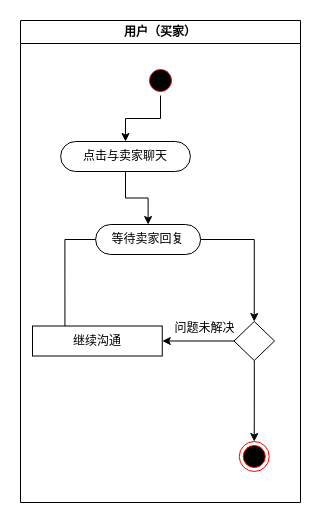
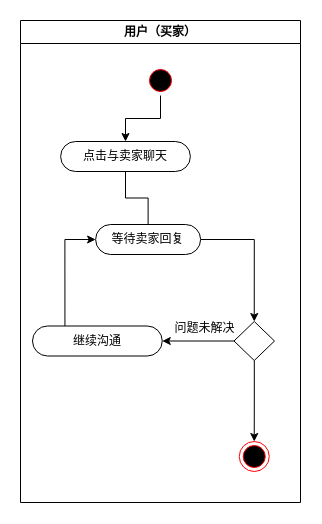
(148, 216) -> (148, 219)
(89, 240) -> (87, 240)
(97, 341) -> (97, 341)
